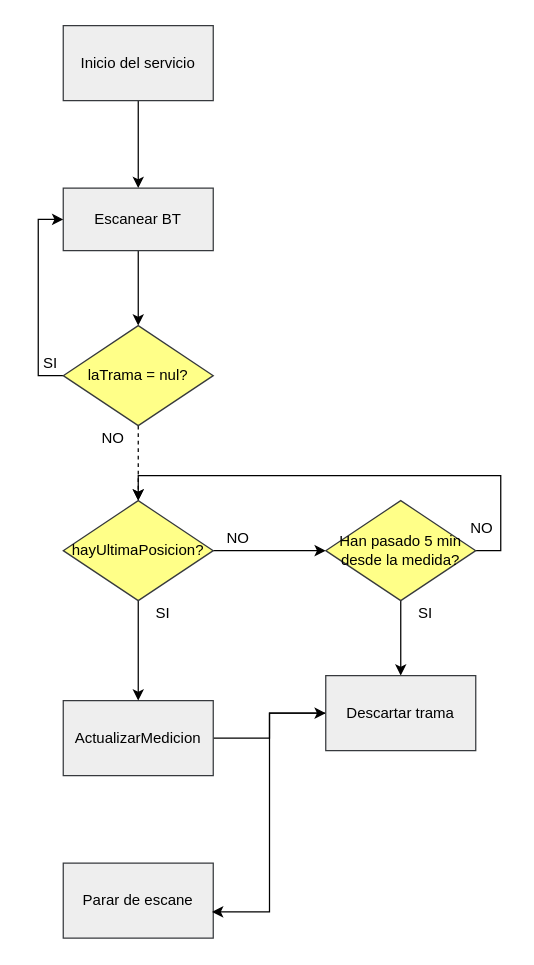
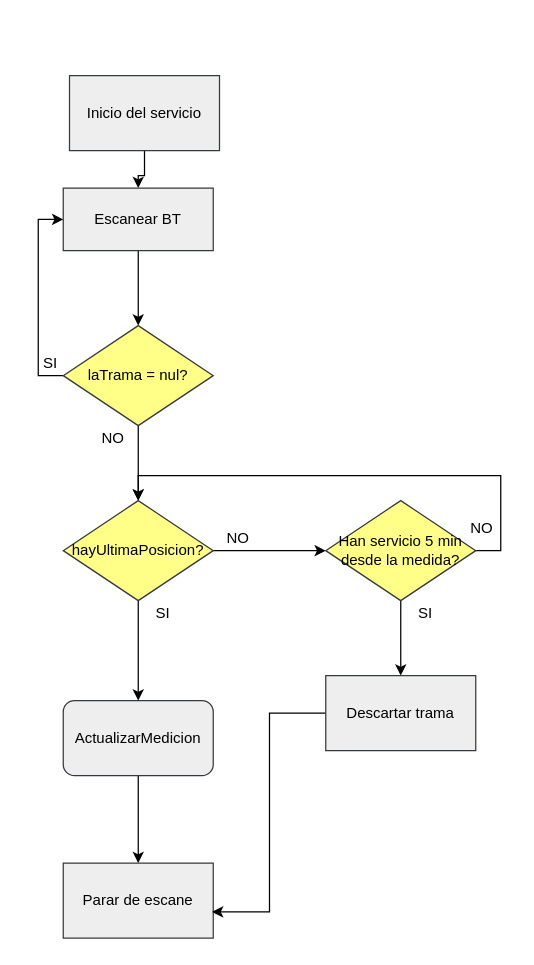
(138, 63) -> (144, 113)
(138, 450) -> (138, 450)
(401, 551) -> (401, 551)
(138, 738) -> (138, 738)
(240, 738) -> (138, 815)
